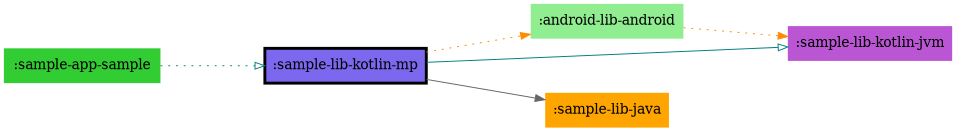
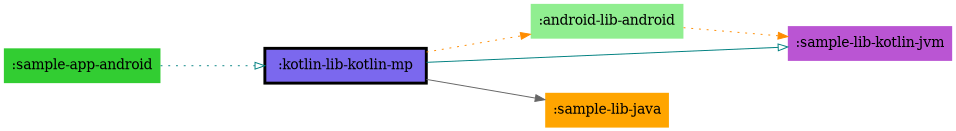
(82, 66) -> (82, 66)
(346, 66) -> (346, 66)
